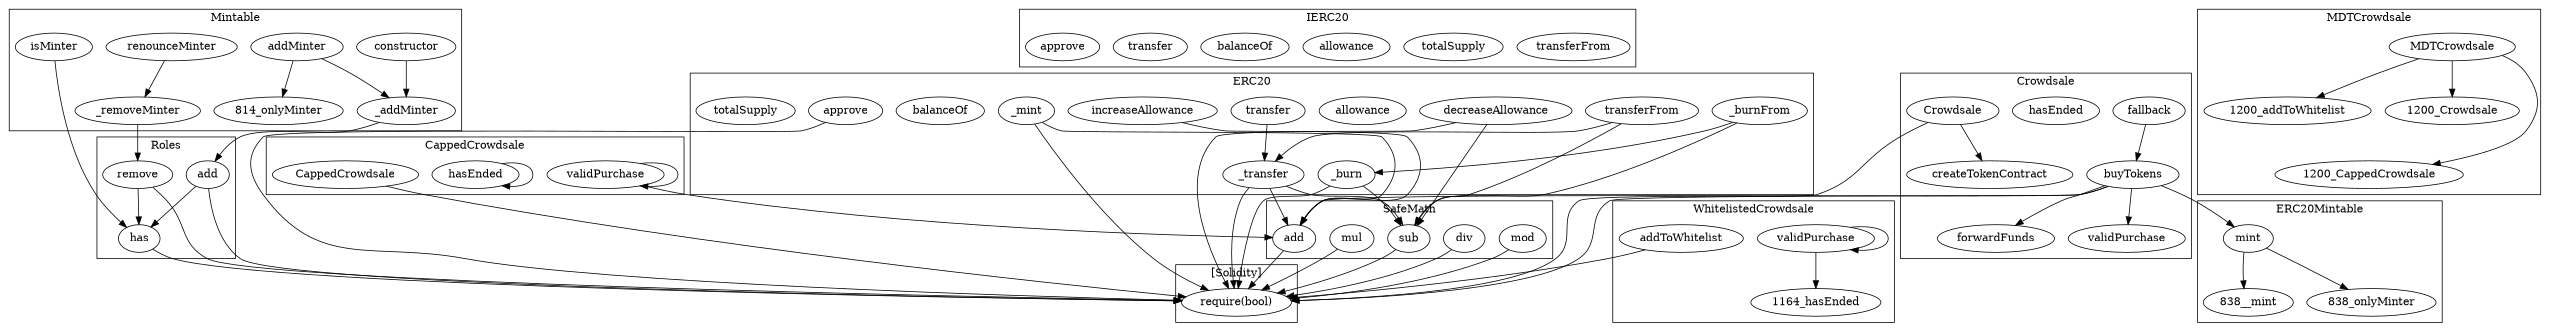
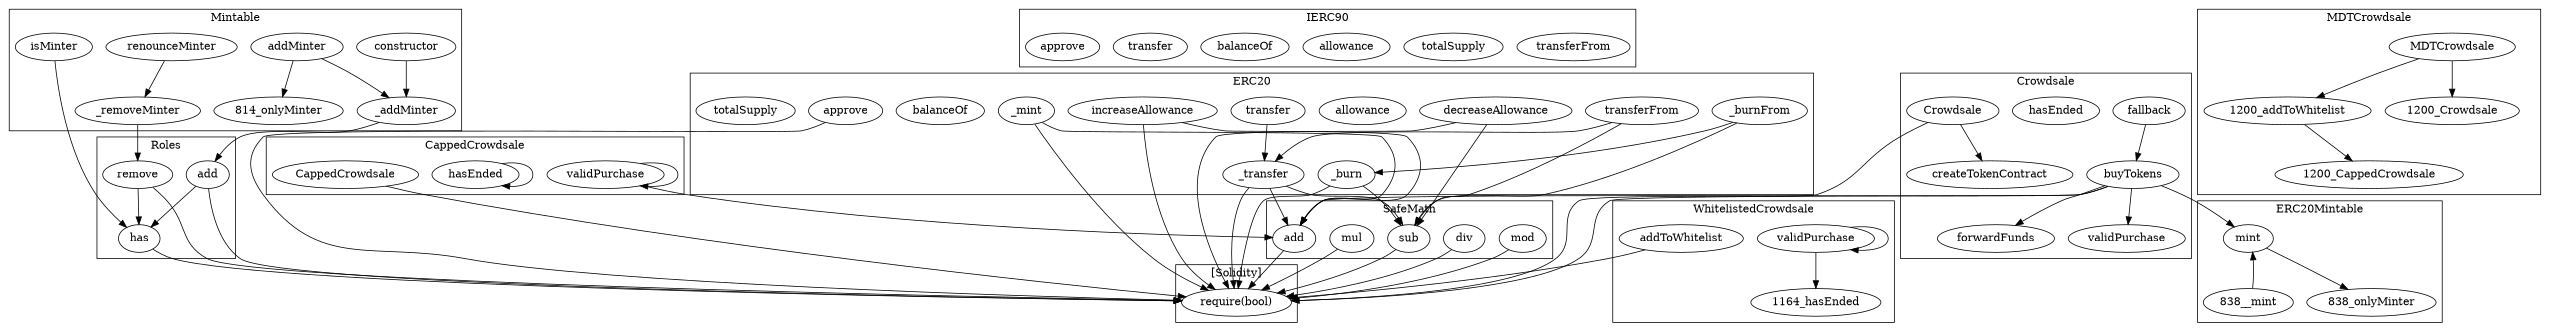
(1328, 18) -> (1328, 18)
(2526, 131) -> (2325, 140)
none -> (1160, 212)
(2243, 266) -> (2253, 274)
